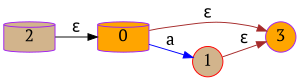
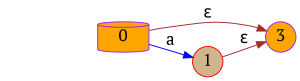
(29, 37) -> none
